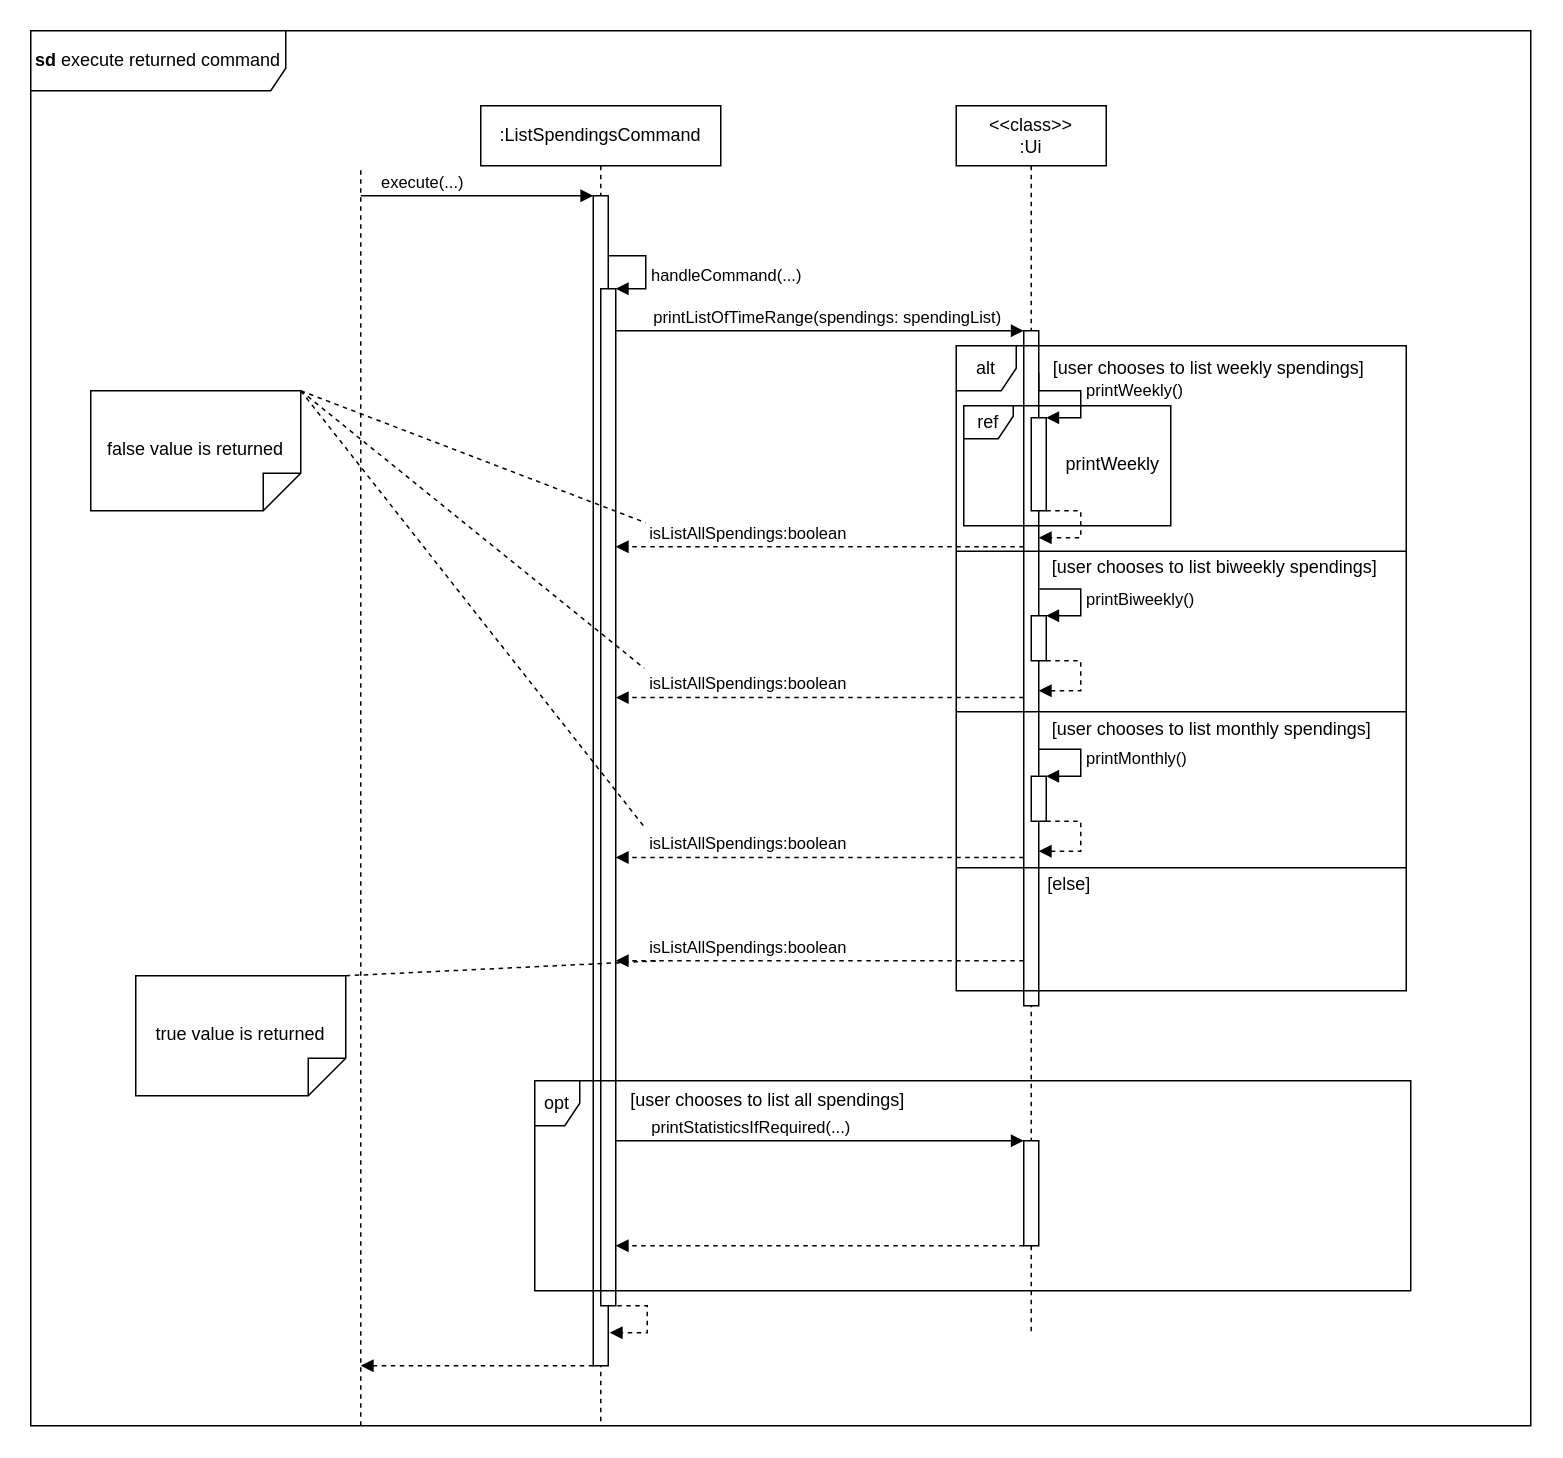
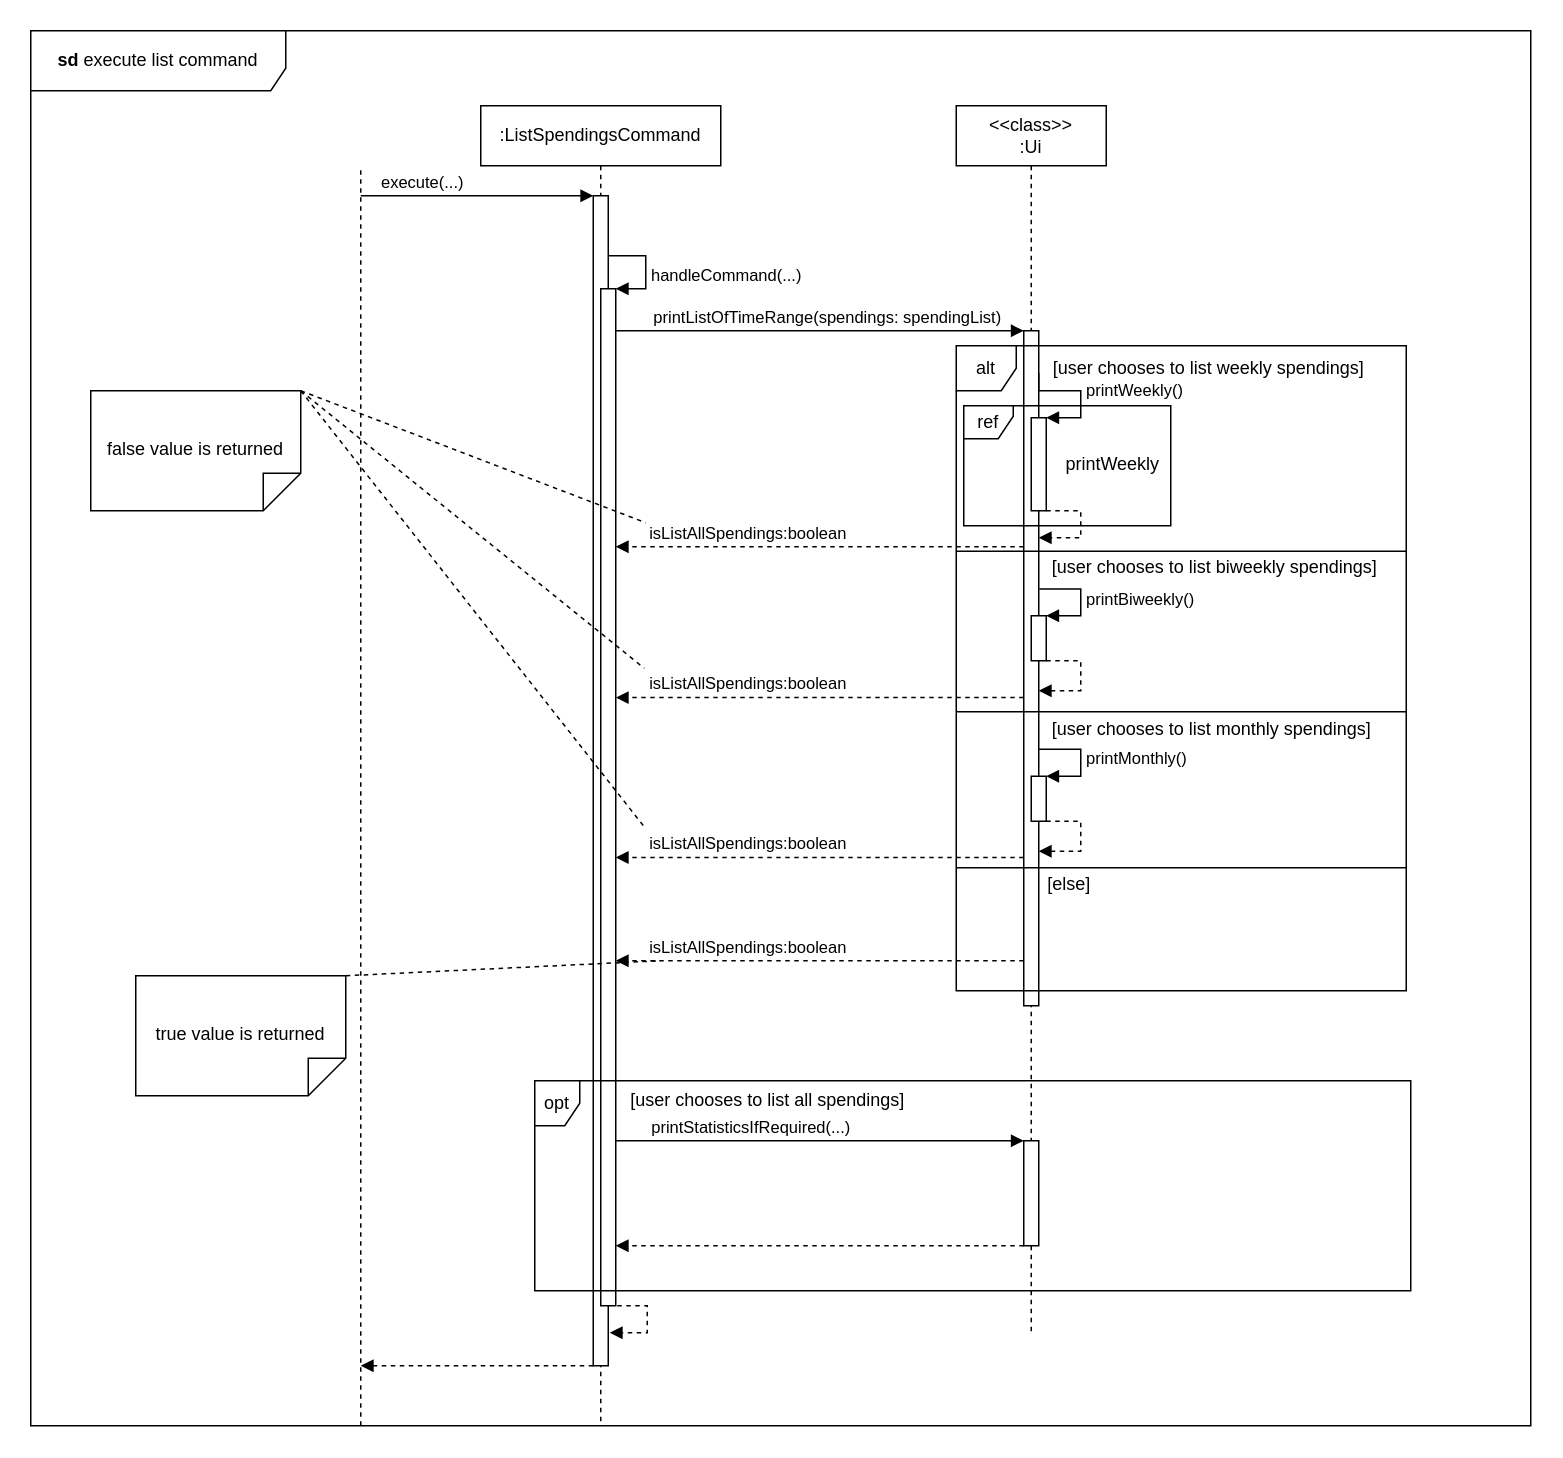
(158, 61) -> (158, 61)
